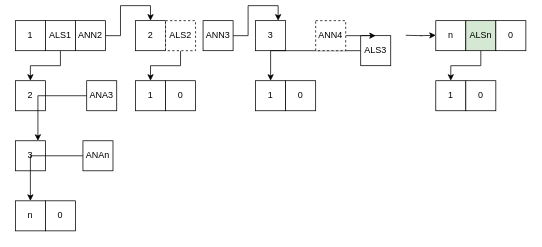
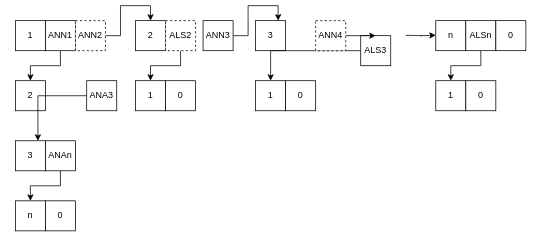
(60, 36) -> (60, 36)
(90, 36) -> (90, 36)
(480, 36) -> (480, 36)
(98, 156) -> (60, 156)
